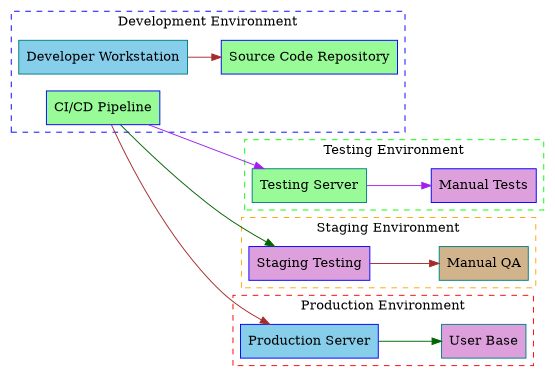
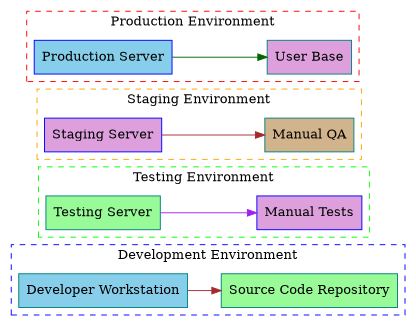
(309, 57) -> (309, 291)
(103, 108) -> none
(309, 263) -> (103, 135)
